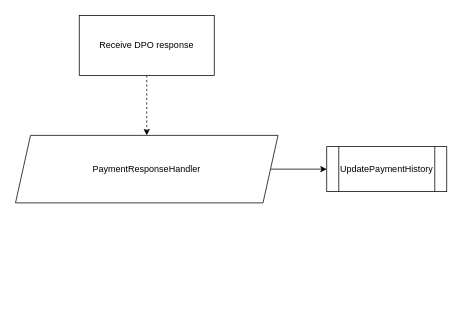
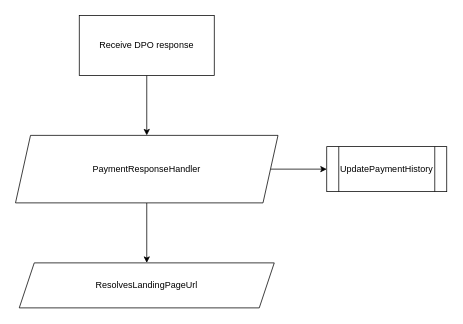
(147, 102) -> (147, 102)
none -> (147, 230)
none -> (147, 285)
